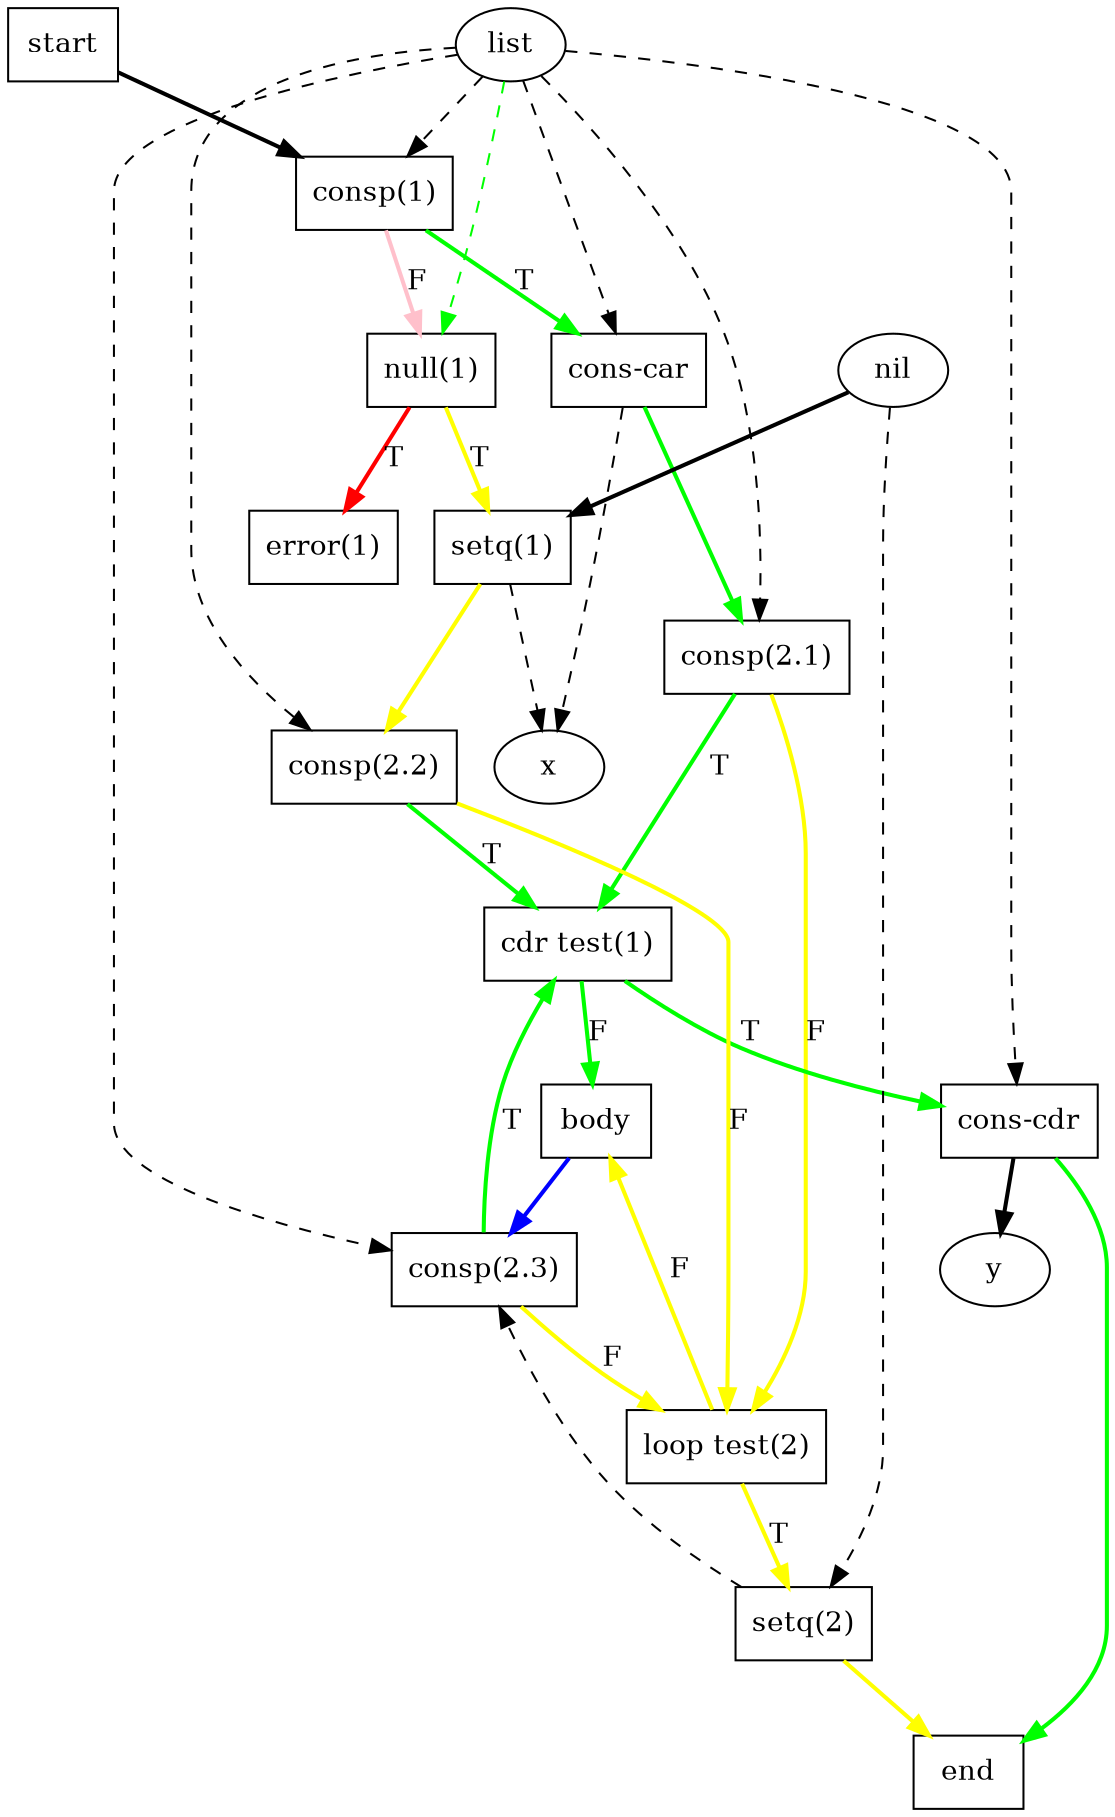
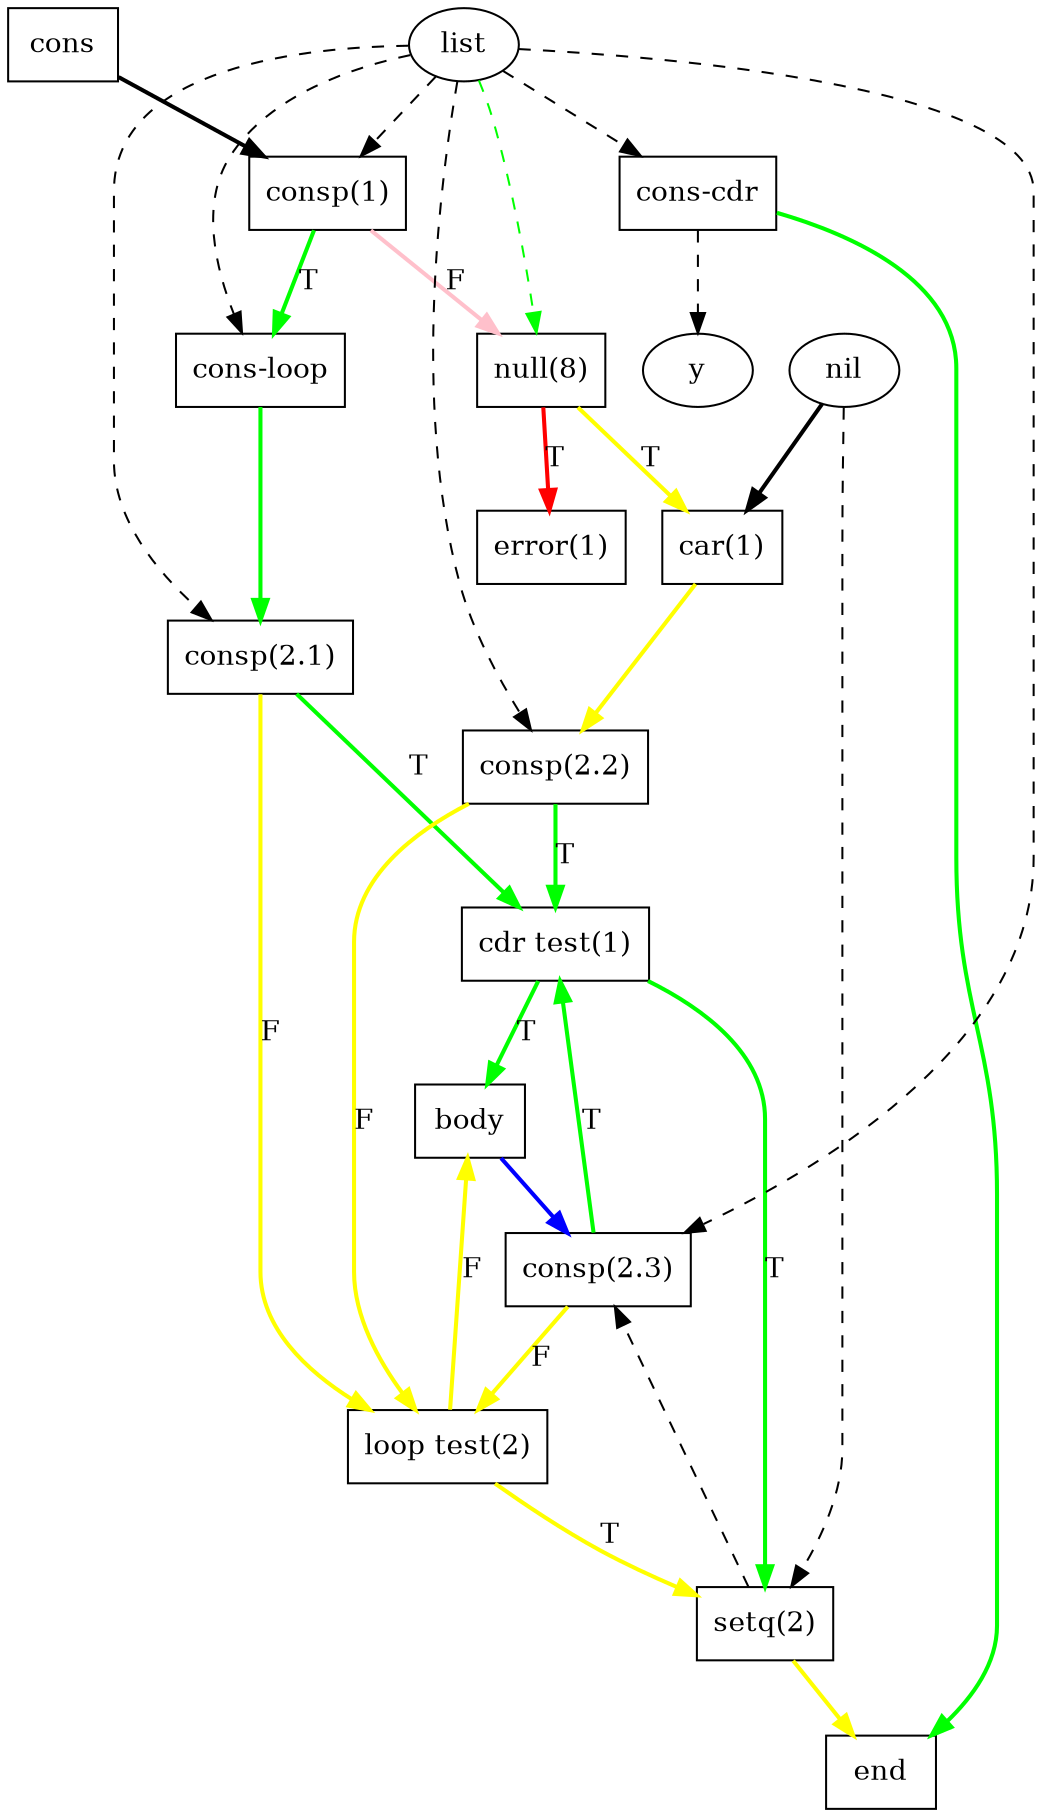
(63, 45) -> (63, 45)
(431, 370) -> (541, 370)
(629, 370) -> (260, 370)
(503, 547) -> (722, 547)
(549, 767) -> none
(598, 1033) -> (527, 1033)
(766, 1058) -> (765, 1247)
(1009, 1185) -> (698, 272)
